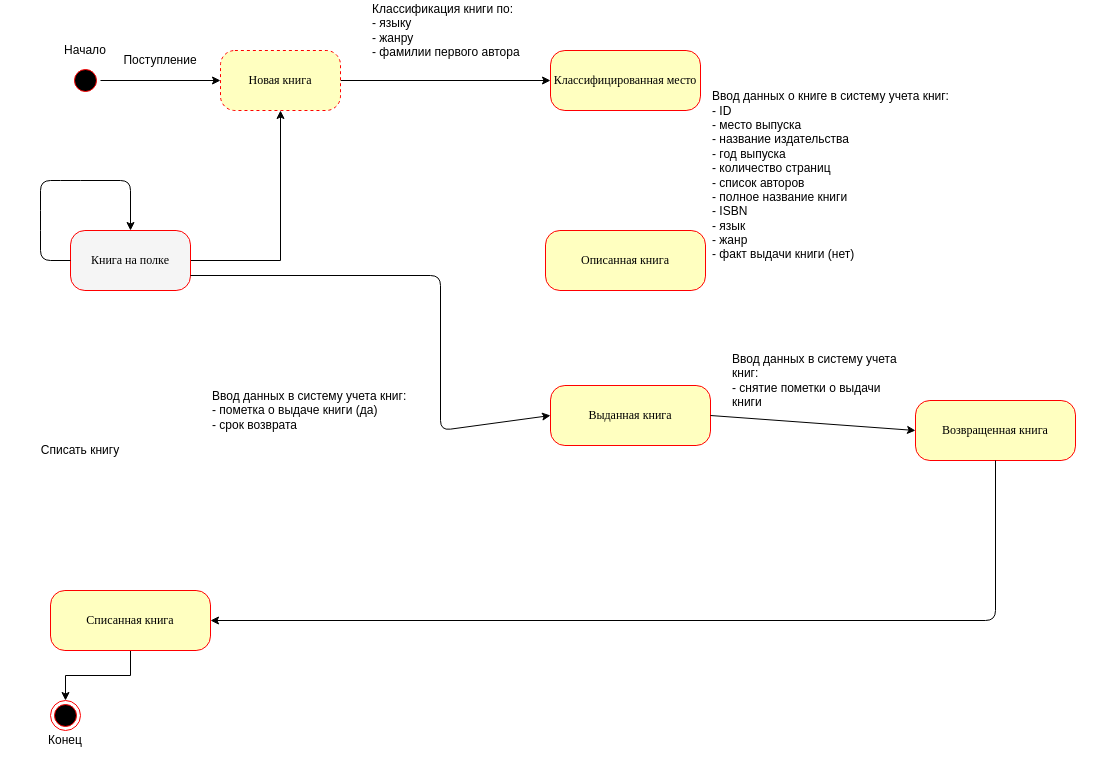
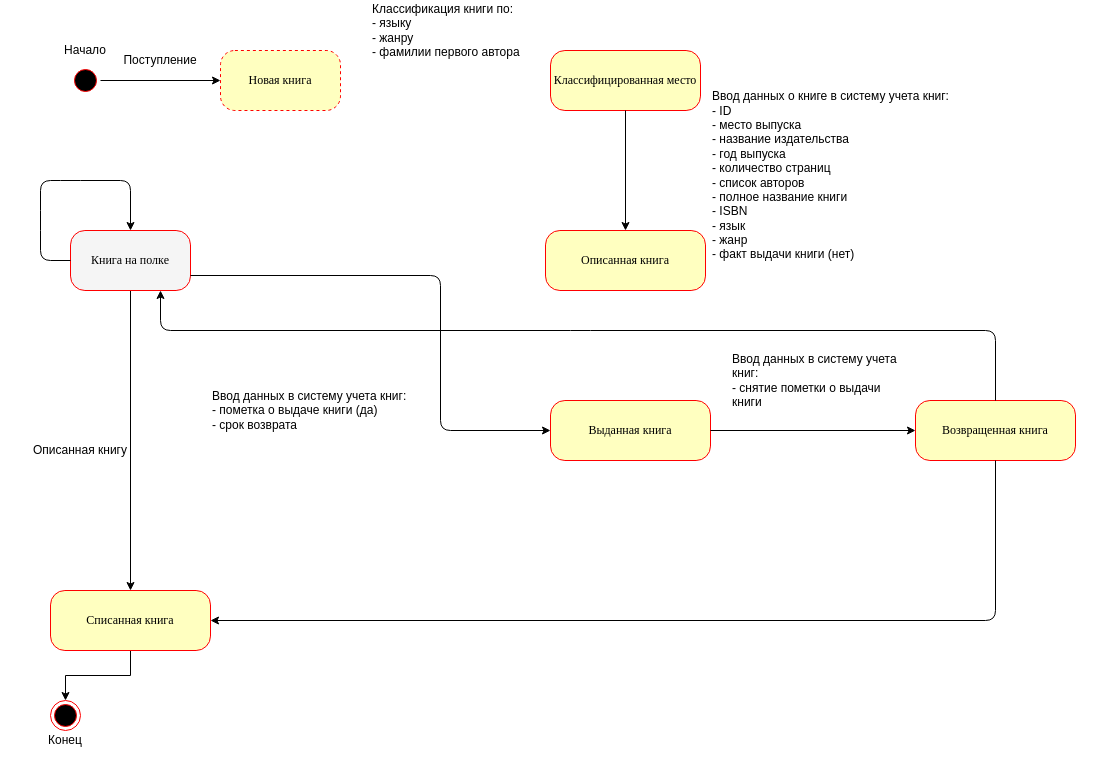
(442, 81) -> none
none -> (626, 167)
(281, 234) -> (131, 437)
none -> (597, 331)
(631, 416) -> (631, 431)
(81, 451) -> (81, 451)
